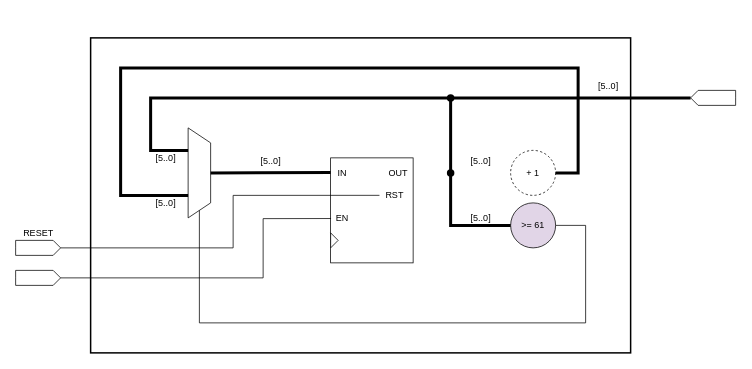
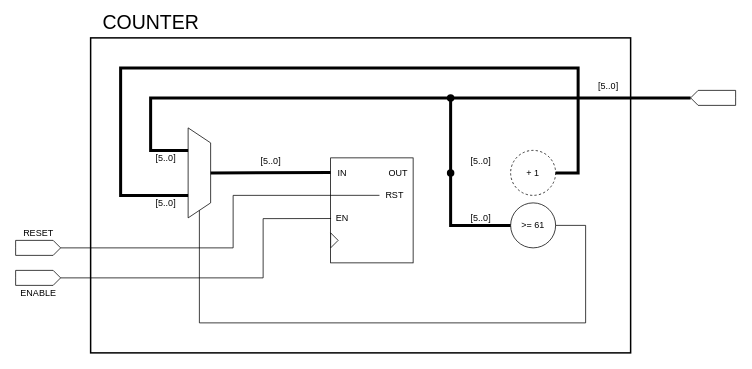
none -> (150, 23)
(533, 225) -> (533, 225)
none -> (38, 293)
